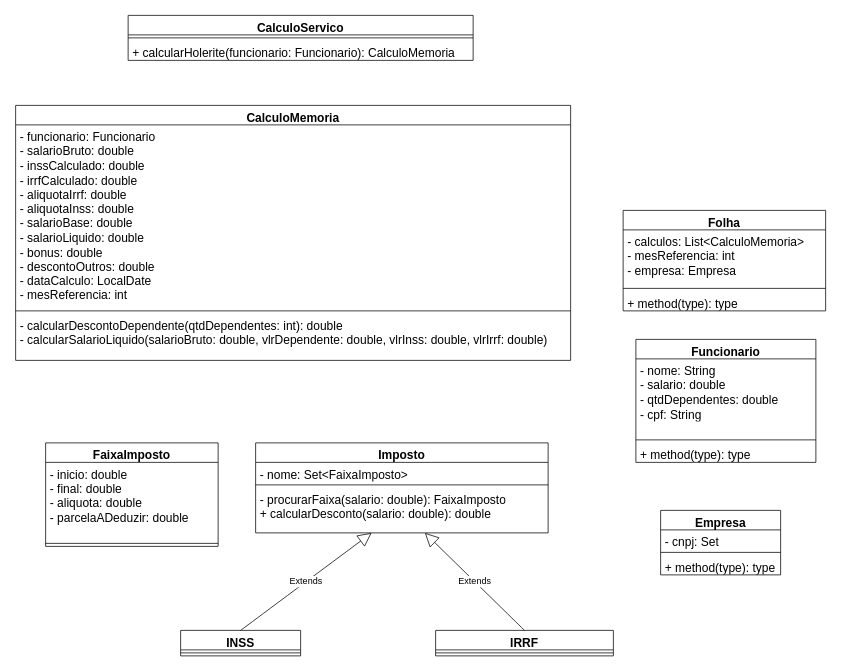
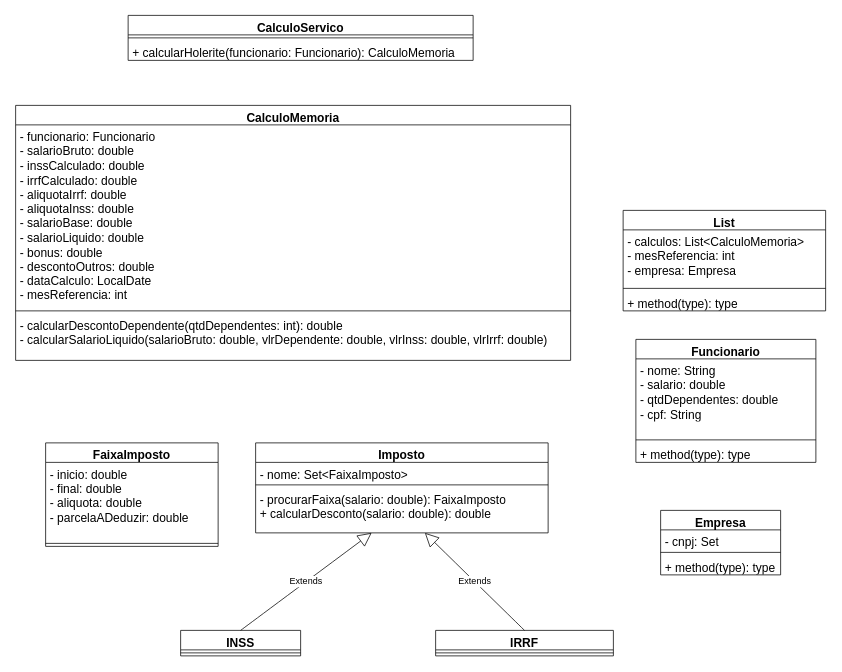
(724, 223) -> (724, 223)
